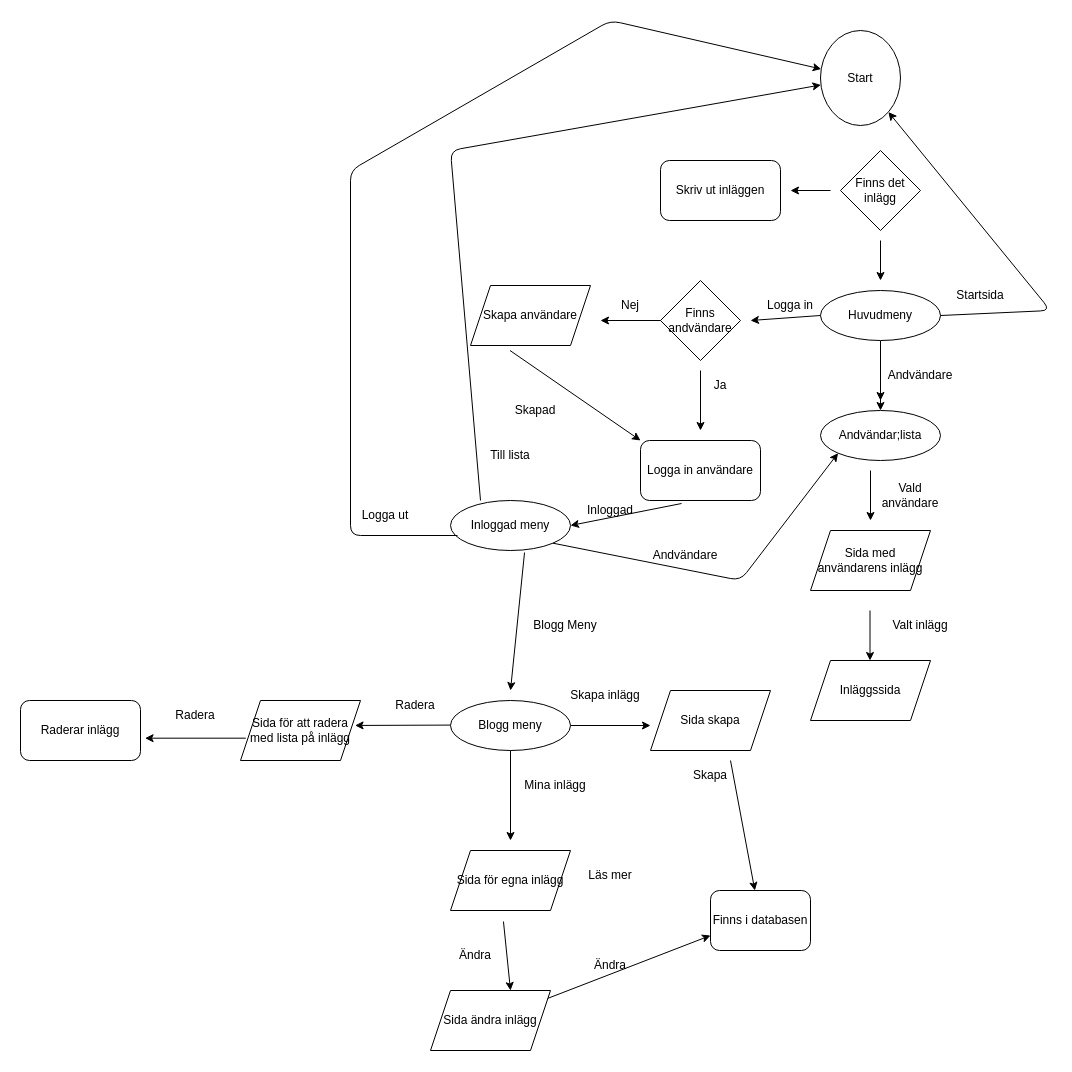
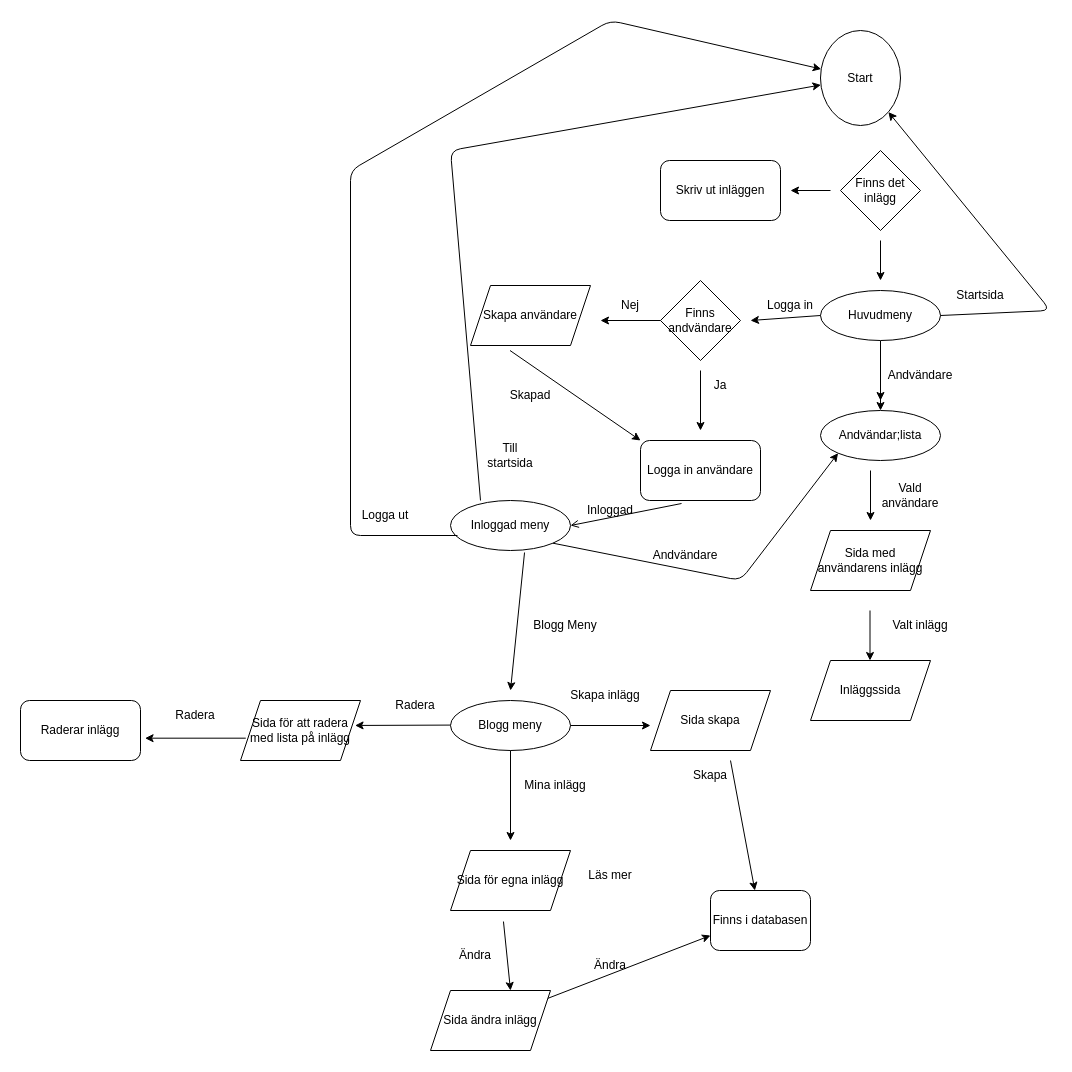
(536, 411) -> (531, 396)
(511, 456) -> (511, 456)
(579, 524) -> (577, 524)
